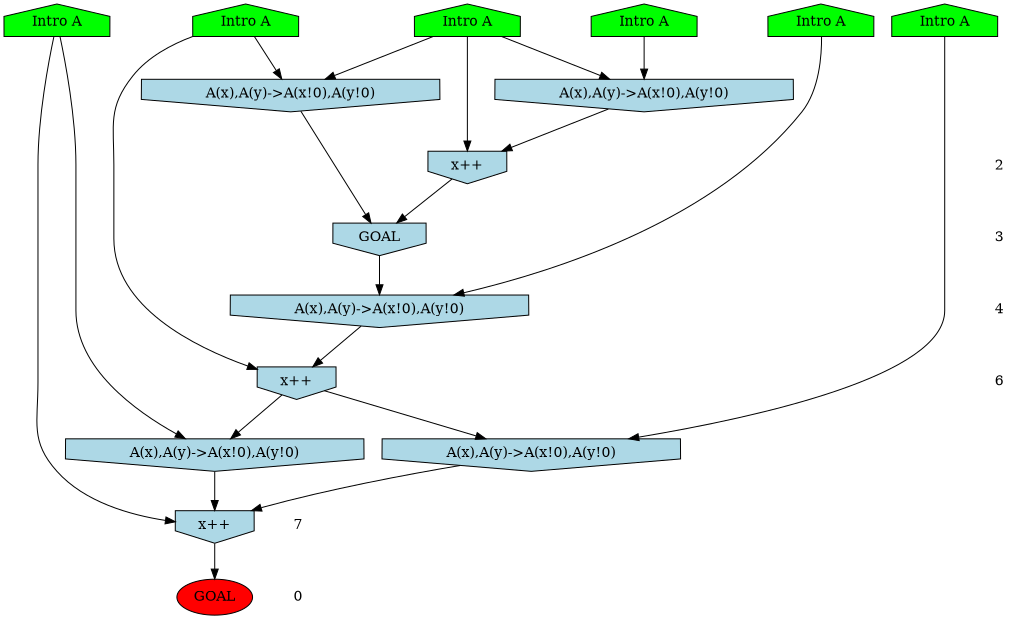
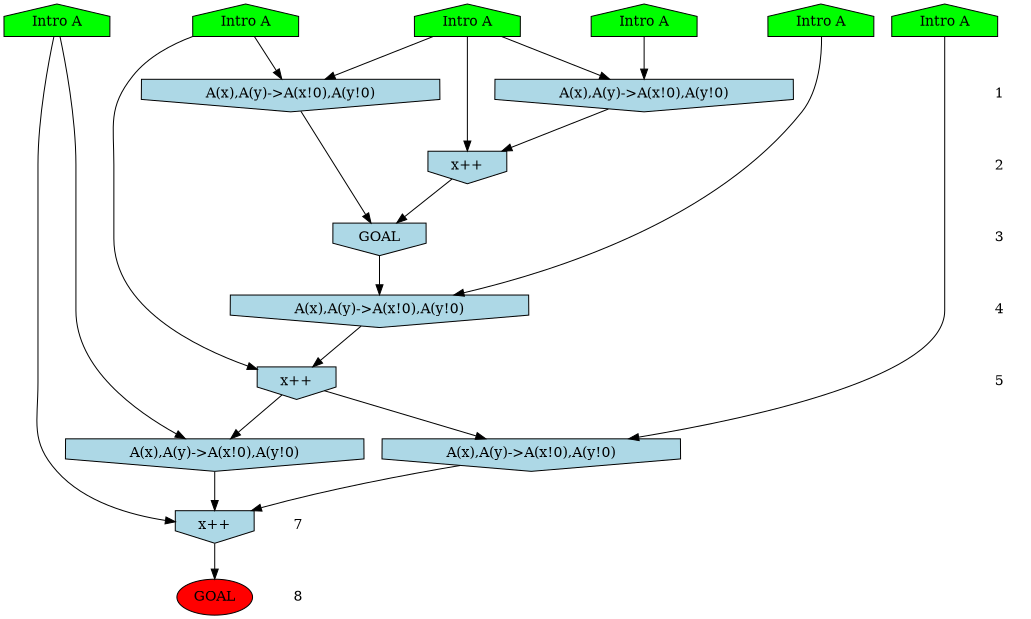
none -> (1000, 94)
(1000, 381) -> (1000, 381)
(299, 597) -> (299, 597)
